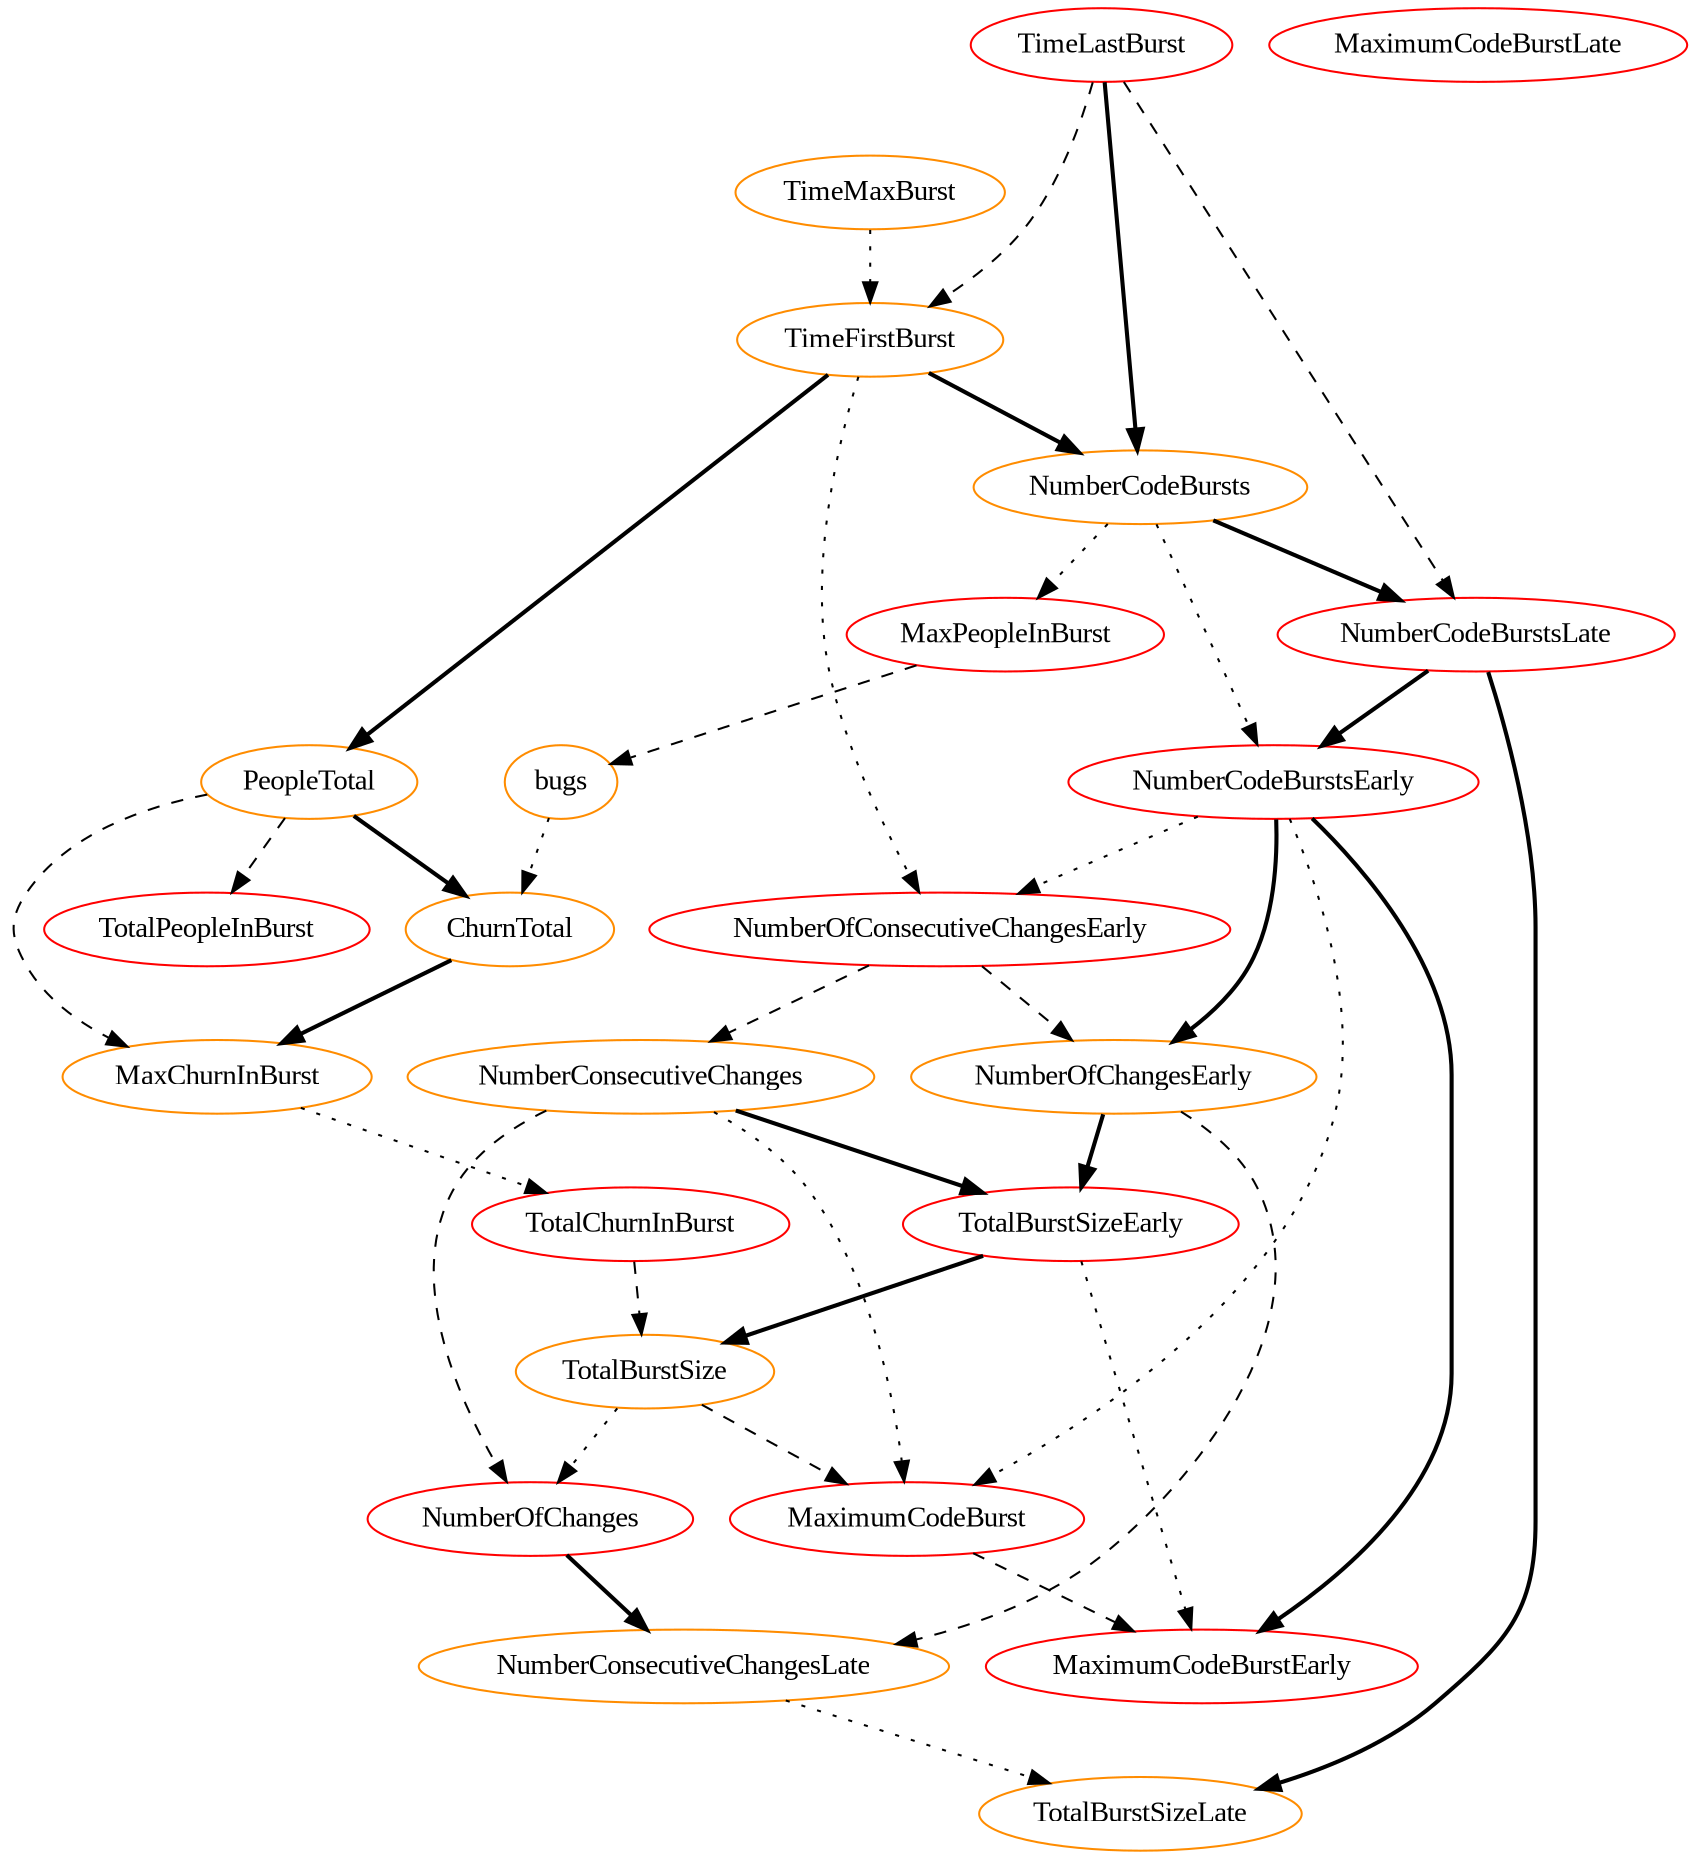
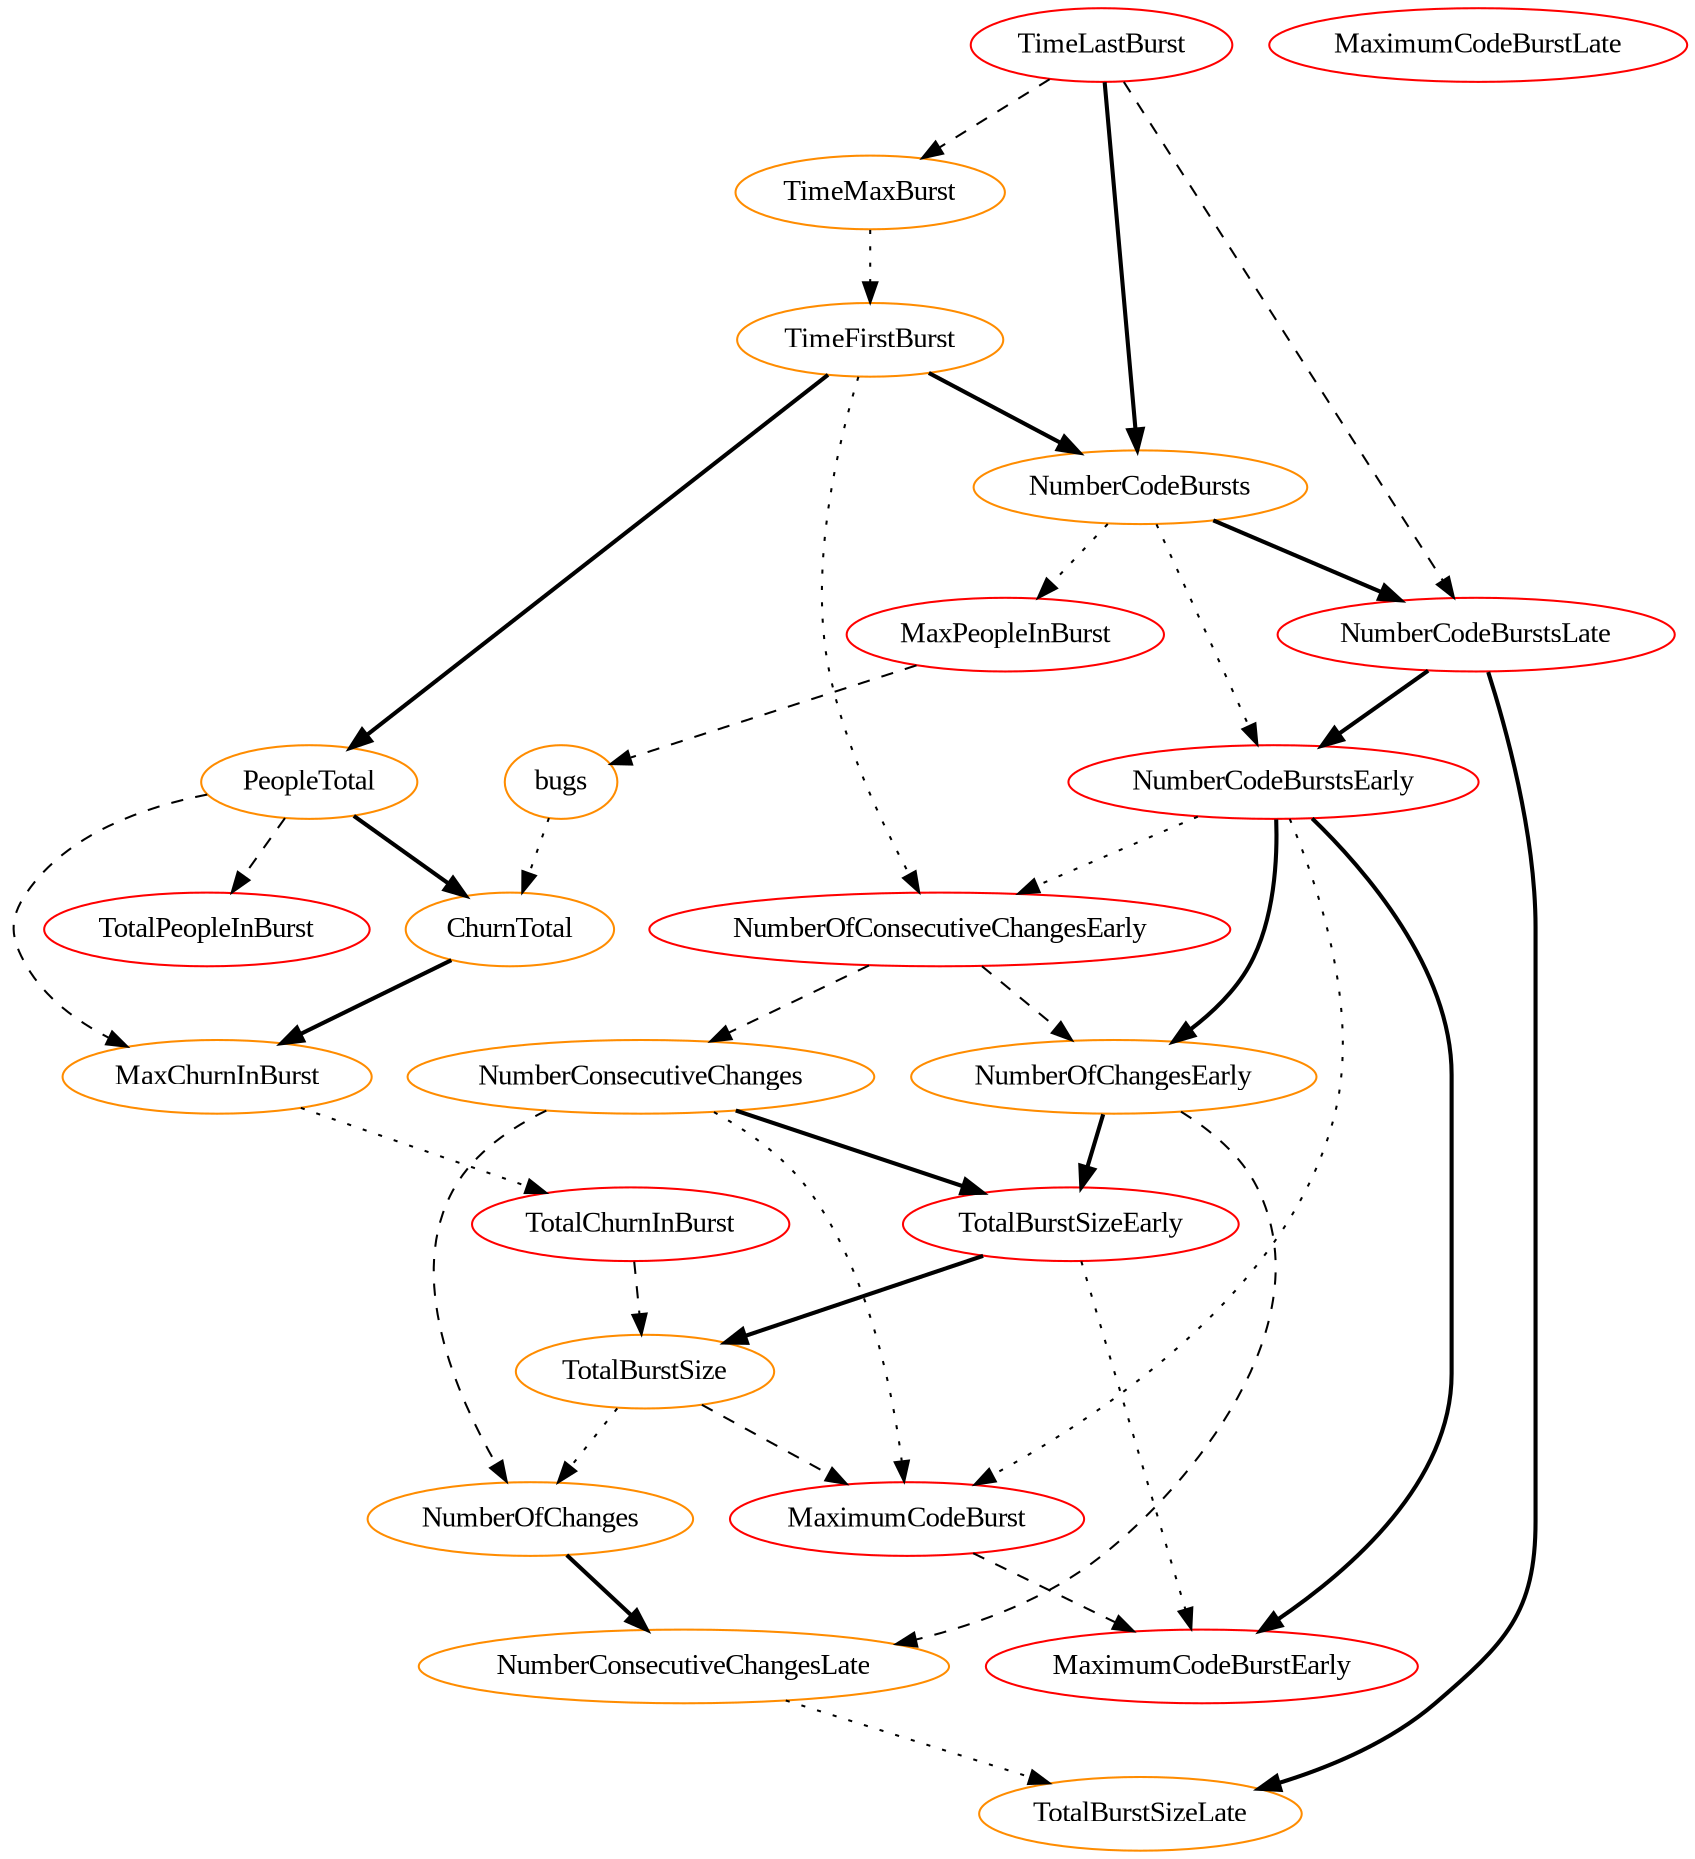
(1041, 204) -> (995, 113)
(530, 1519) -> (530, 1519)
